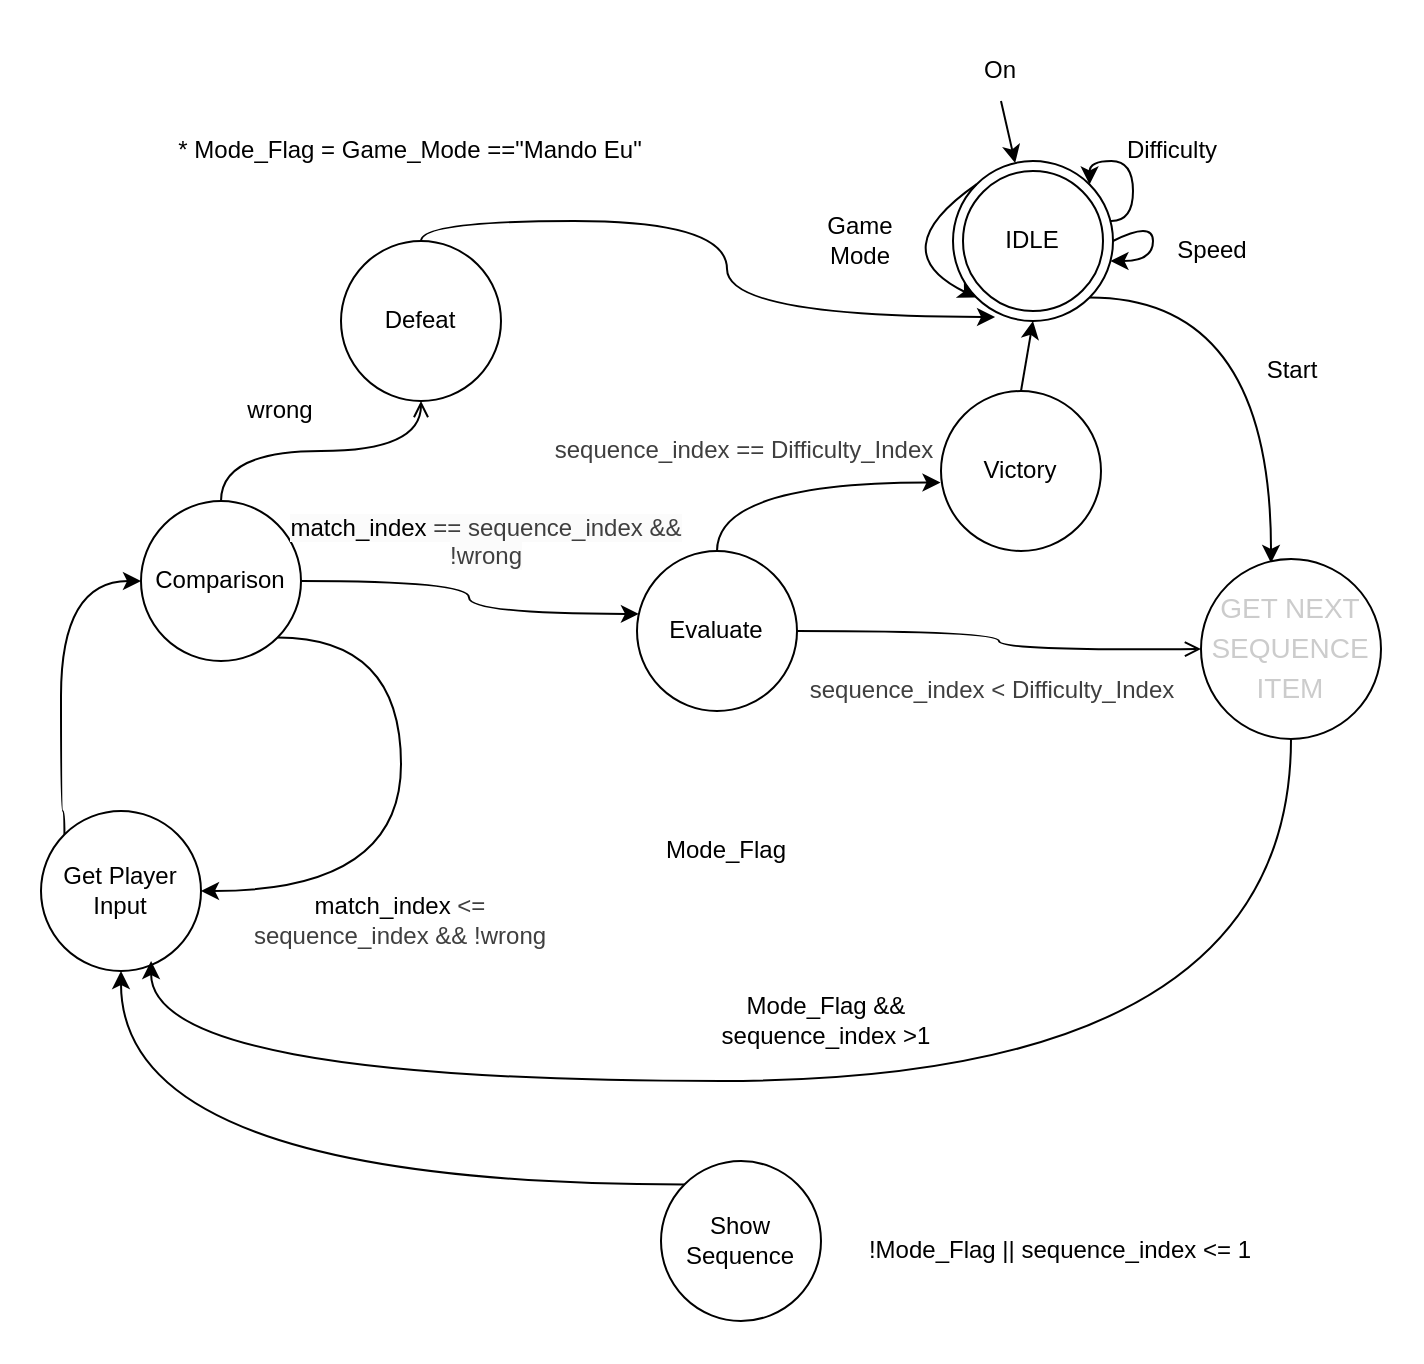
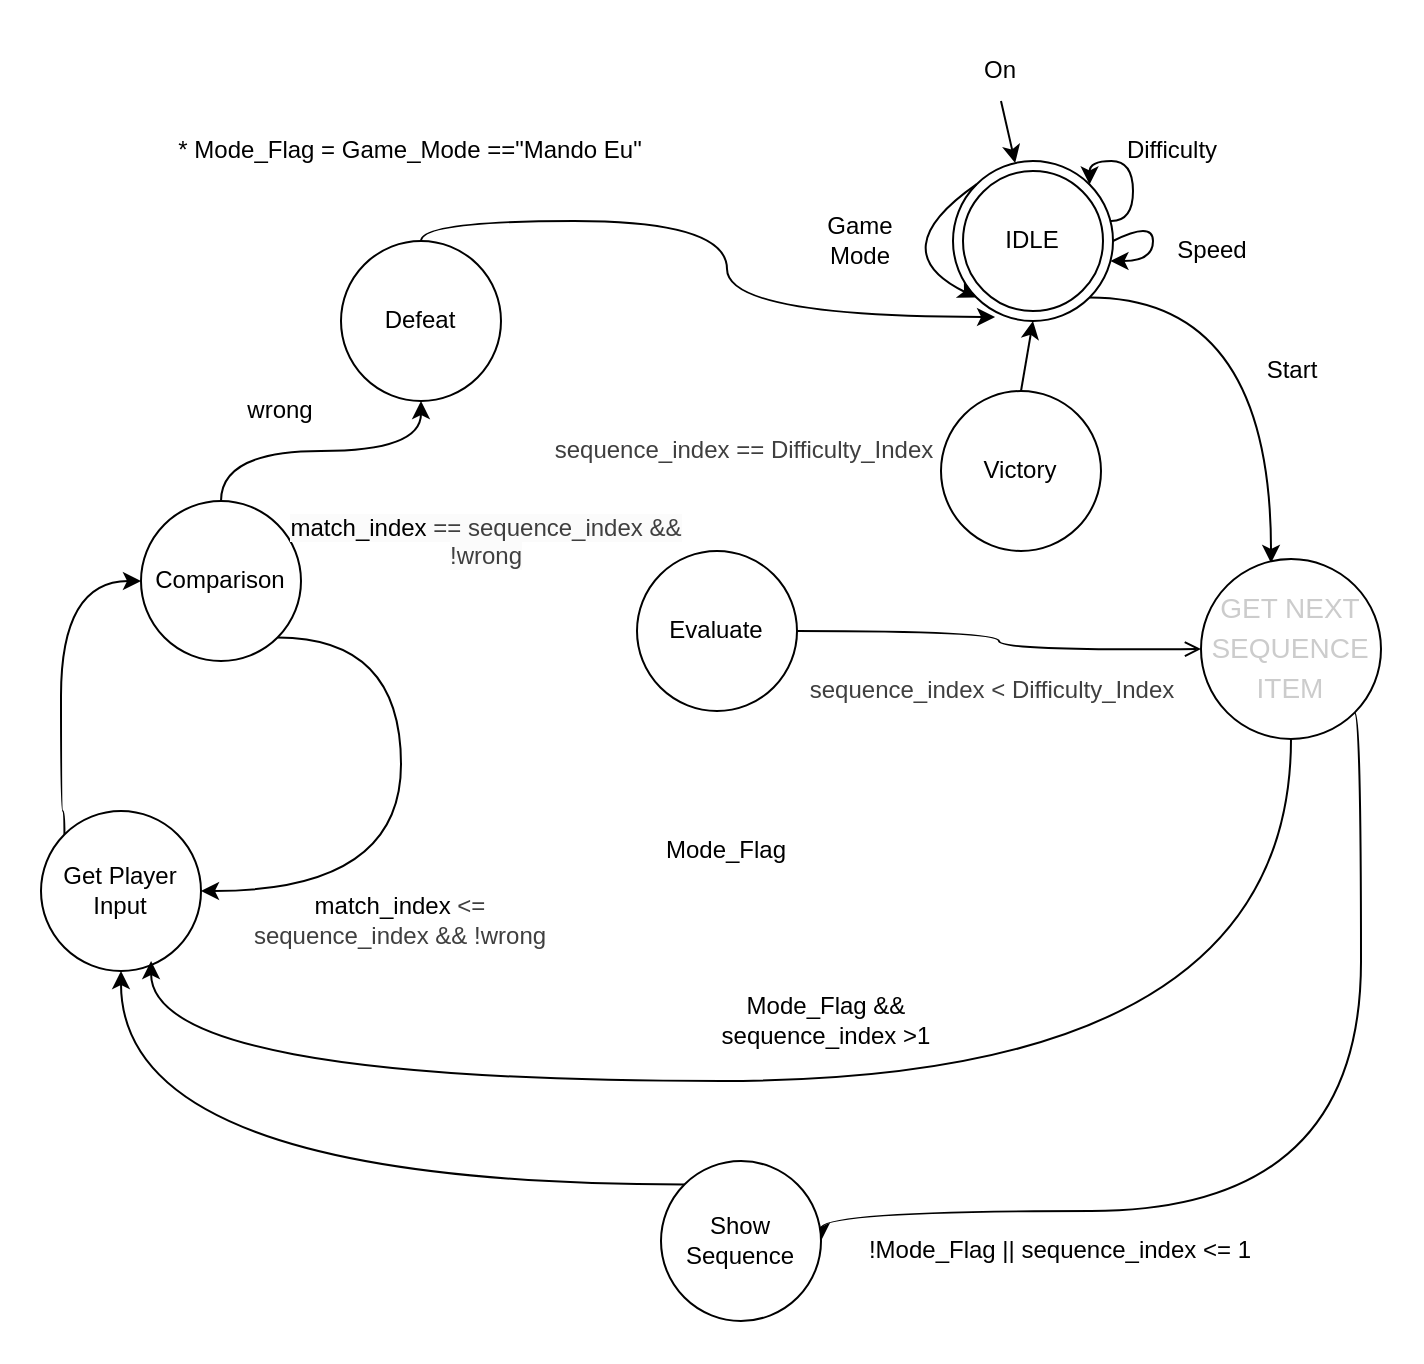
(400, 438) -> (398, 441)
(809, 491) -> none
(465, 593) -> none
none -> (1279, 1160)
